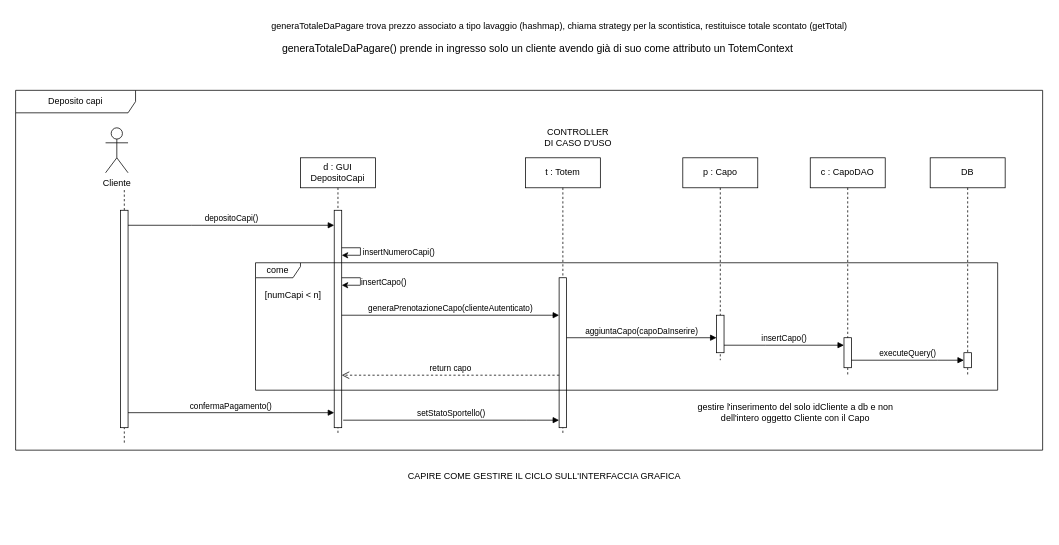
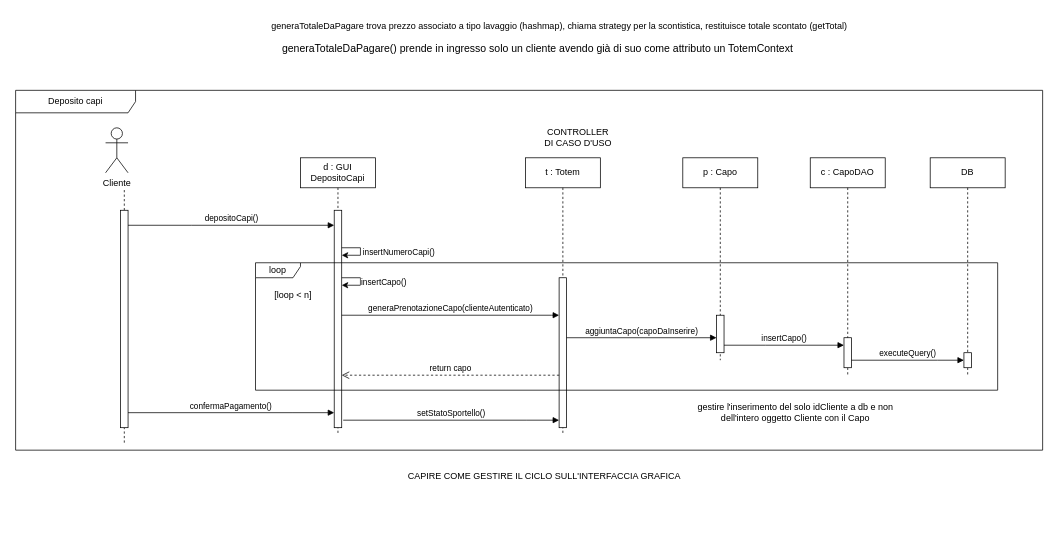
(278, 270) -> (278, 270)
(293, 295) -> (293, 295)
